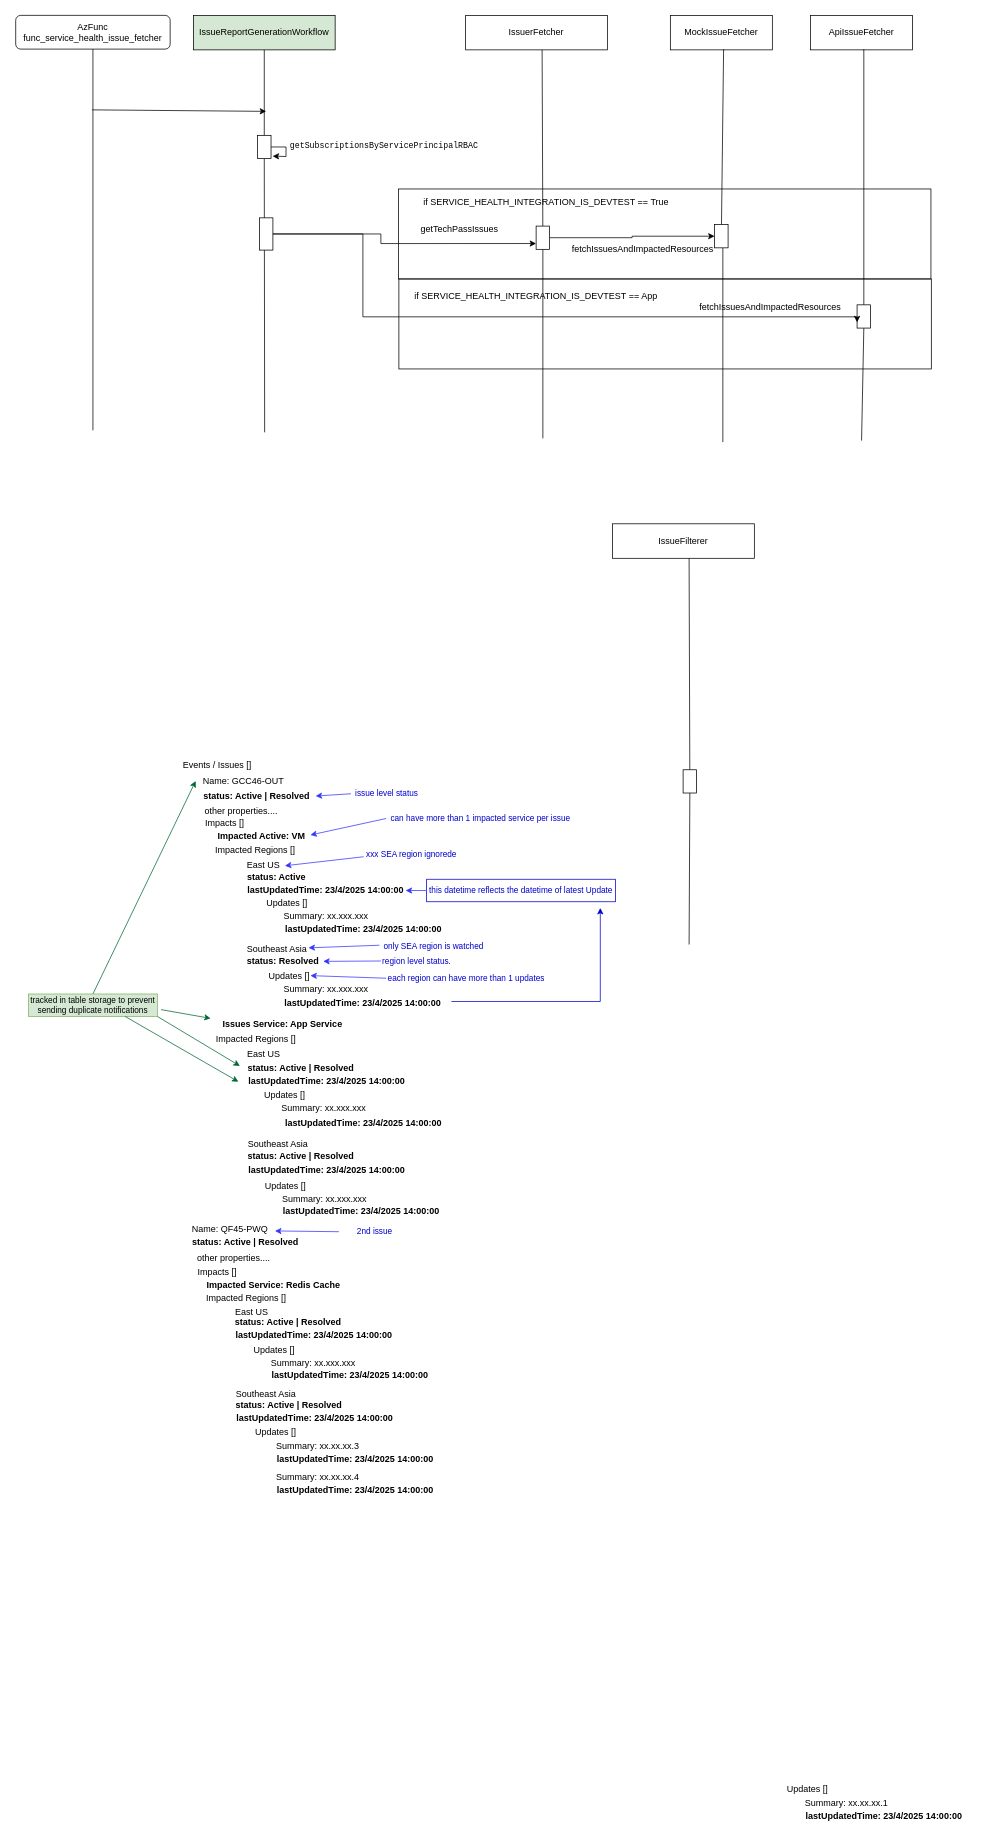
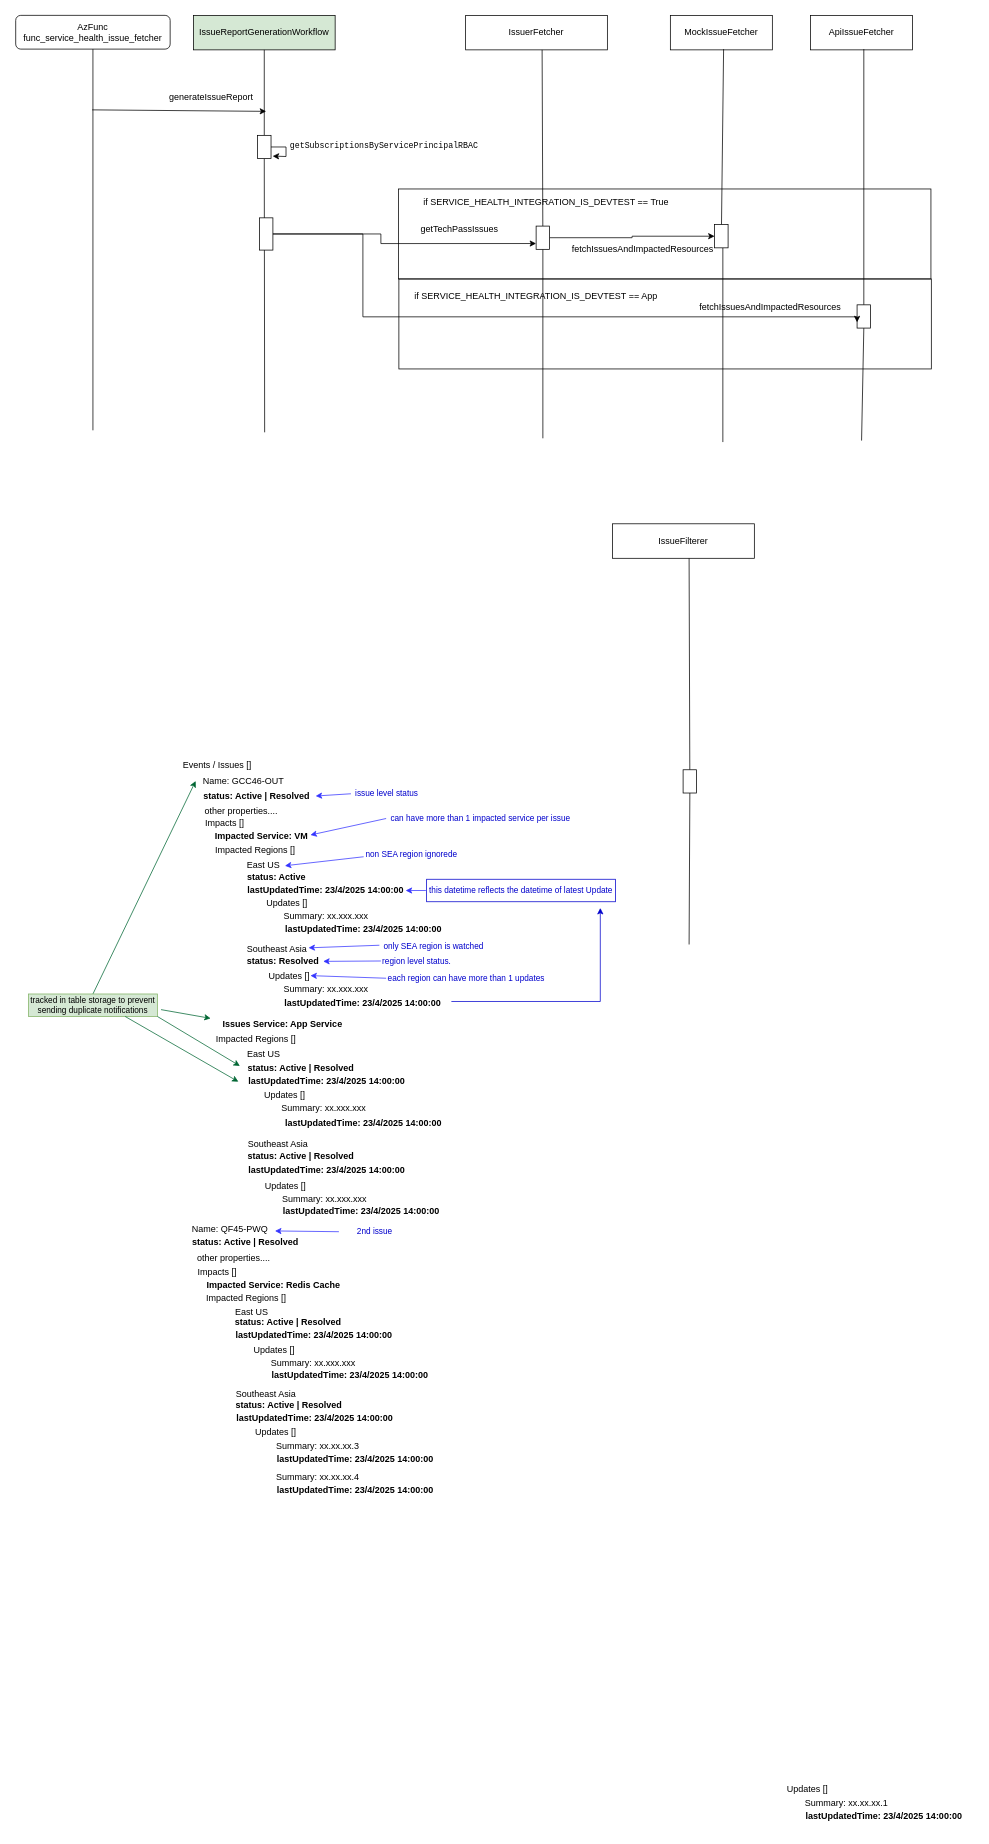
none -> (211, 97)
(261, 837) -> (261, 837)
(411, 855) -> (411, 855)
